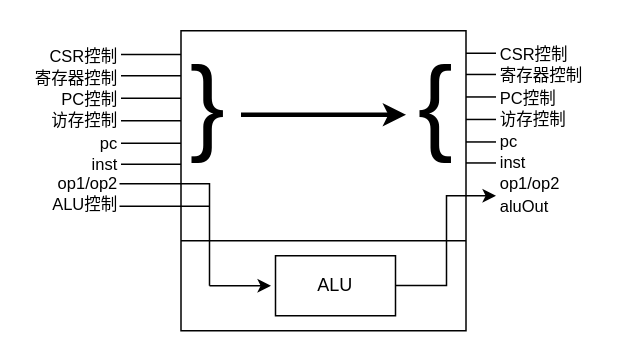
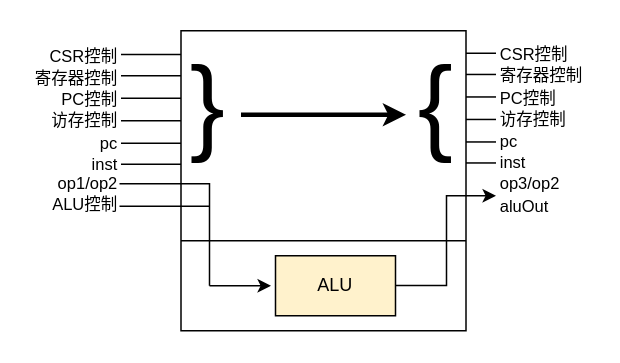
(544, 130) -> (544, 130)
(335, 286) -> (335, 286)
